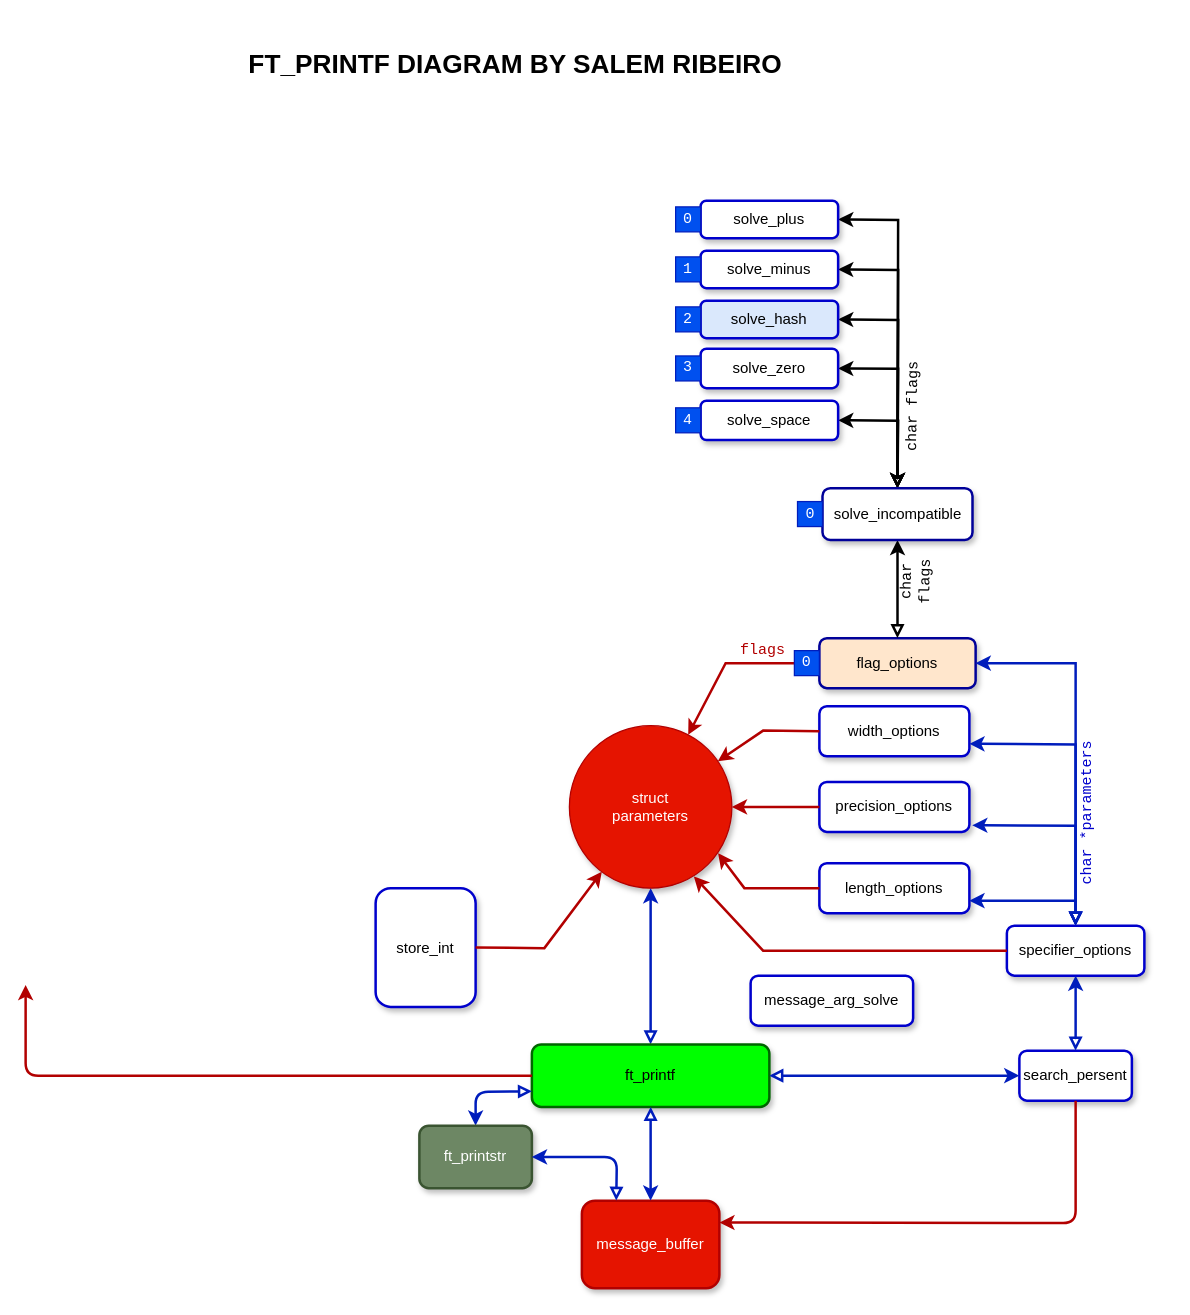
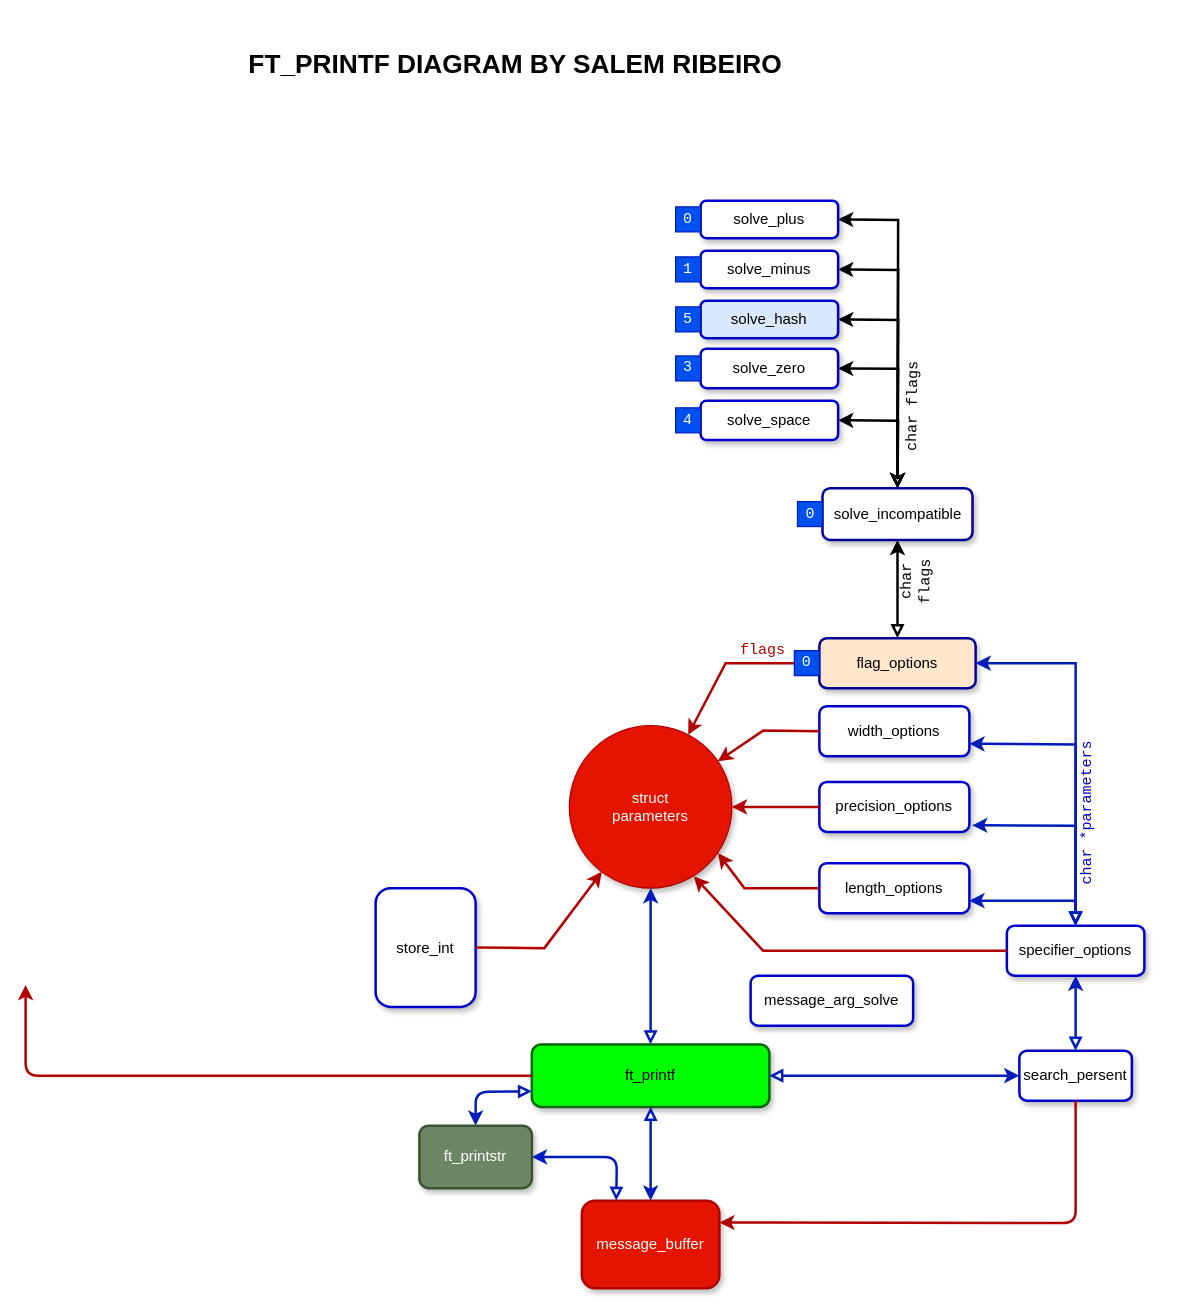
(688, 319) -> (688, 319)
